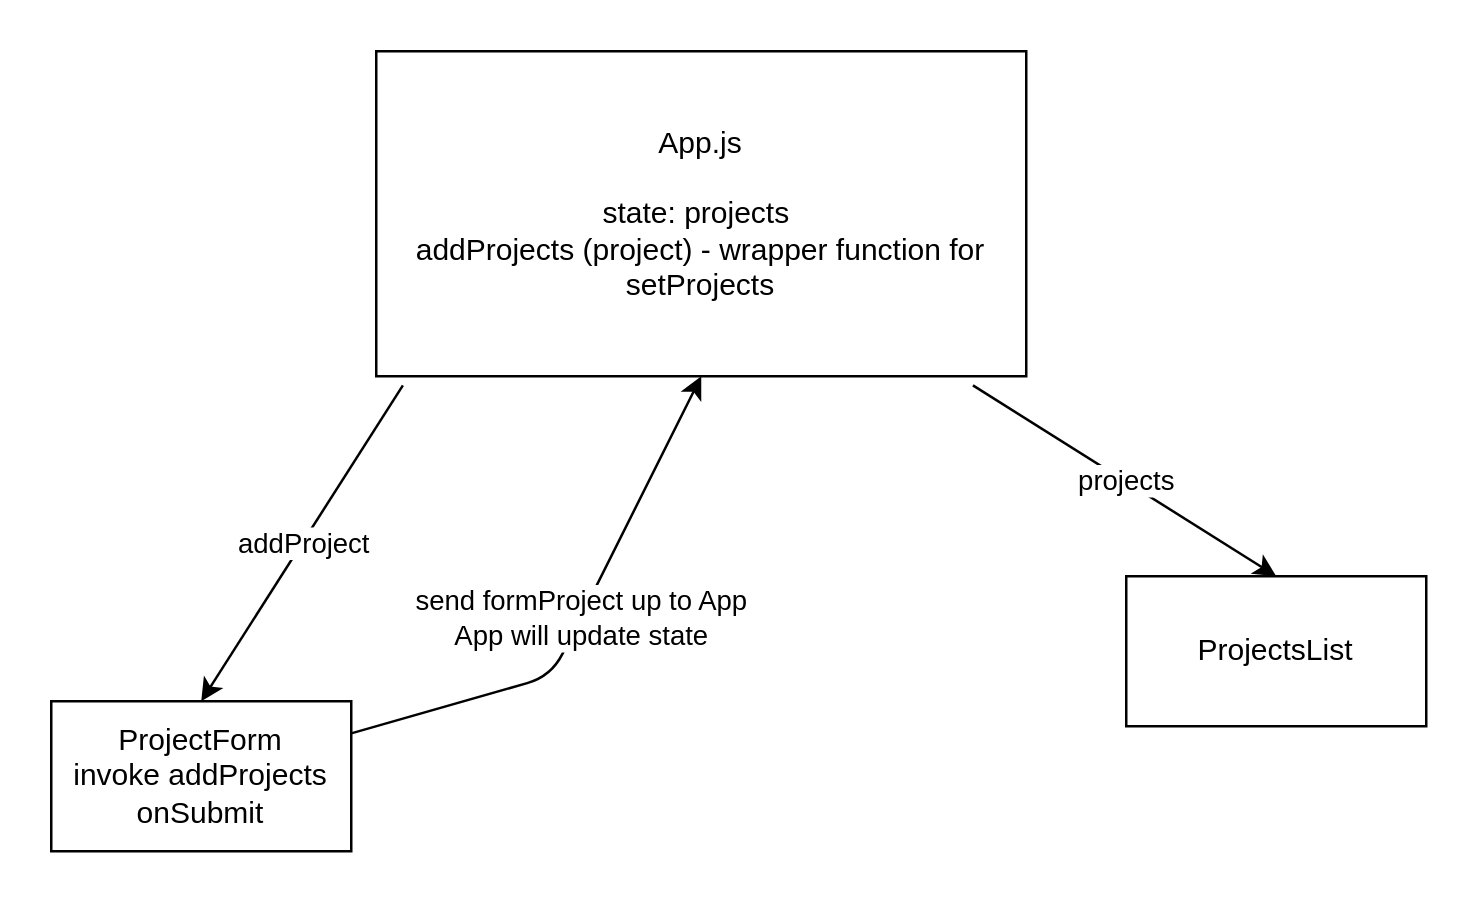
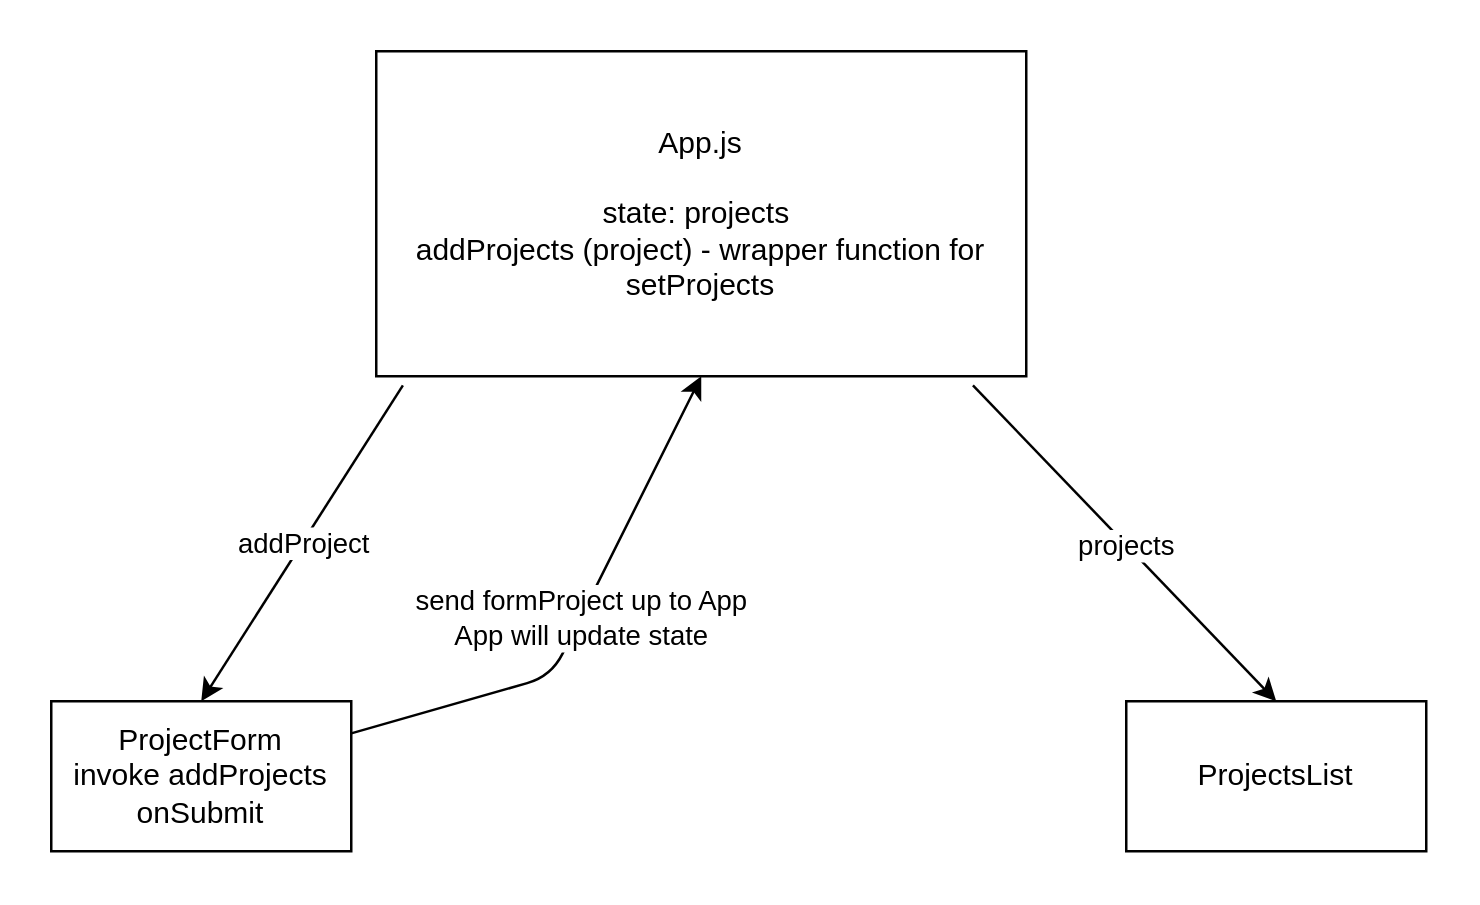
(1276, 651) -> (1276, 776)
